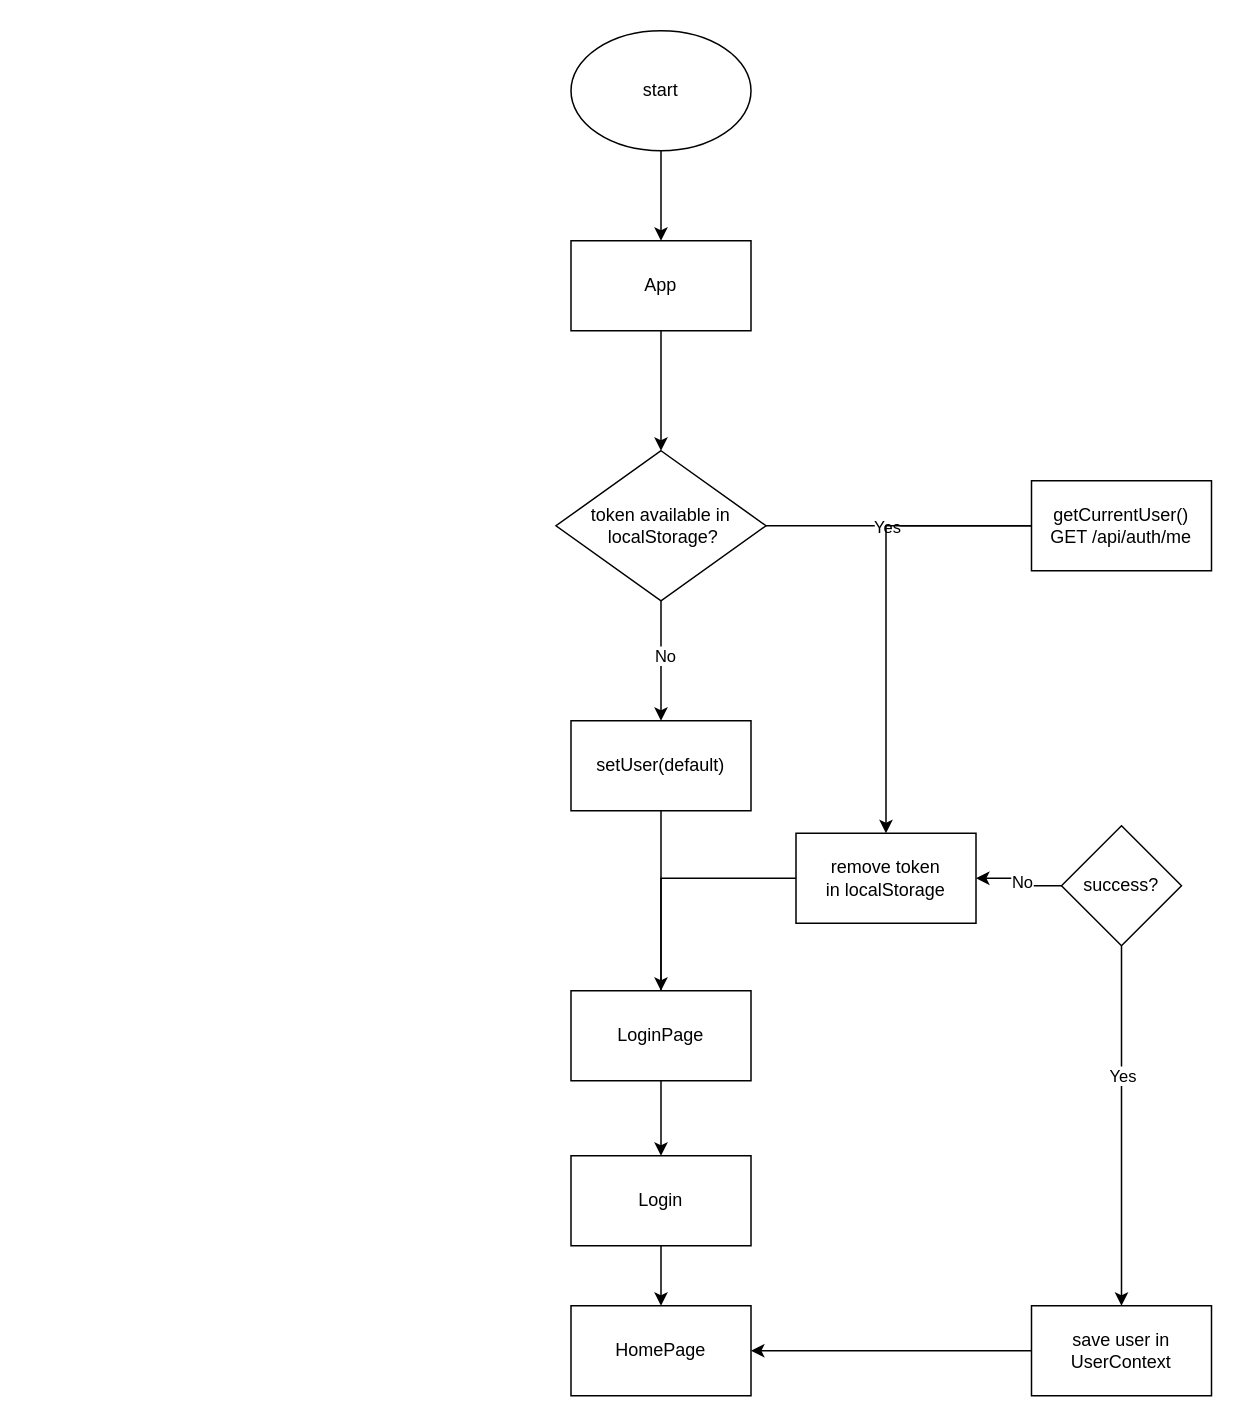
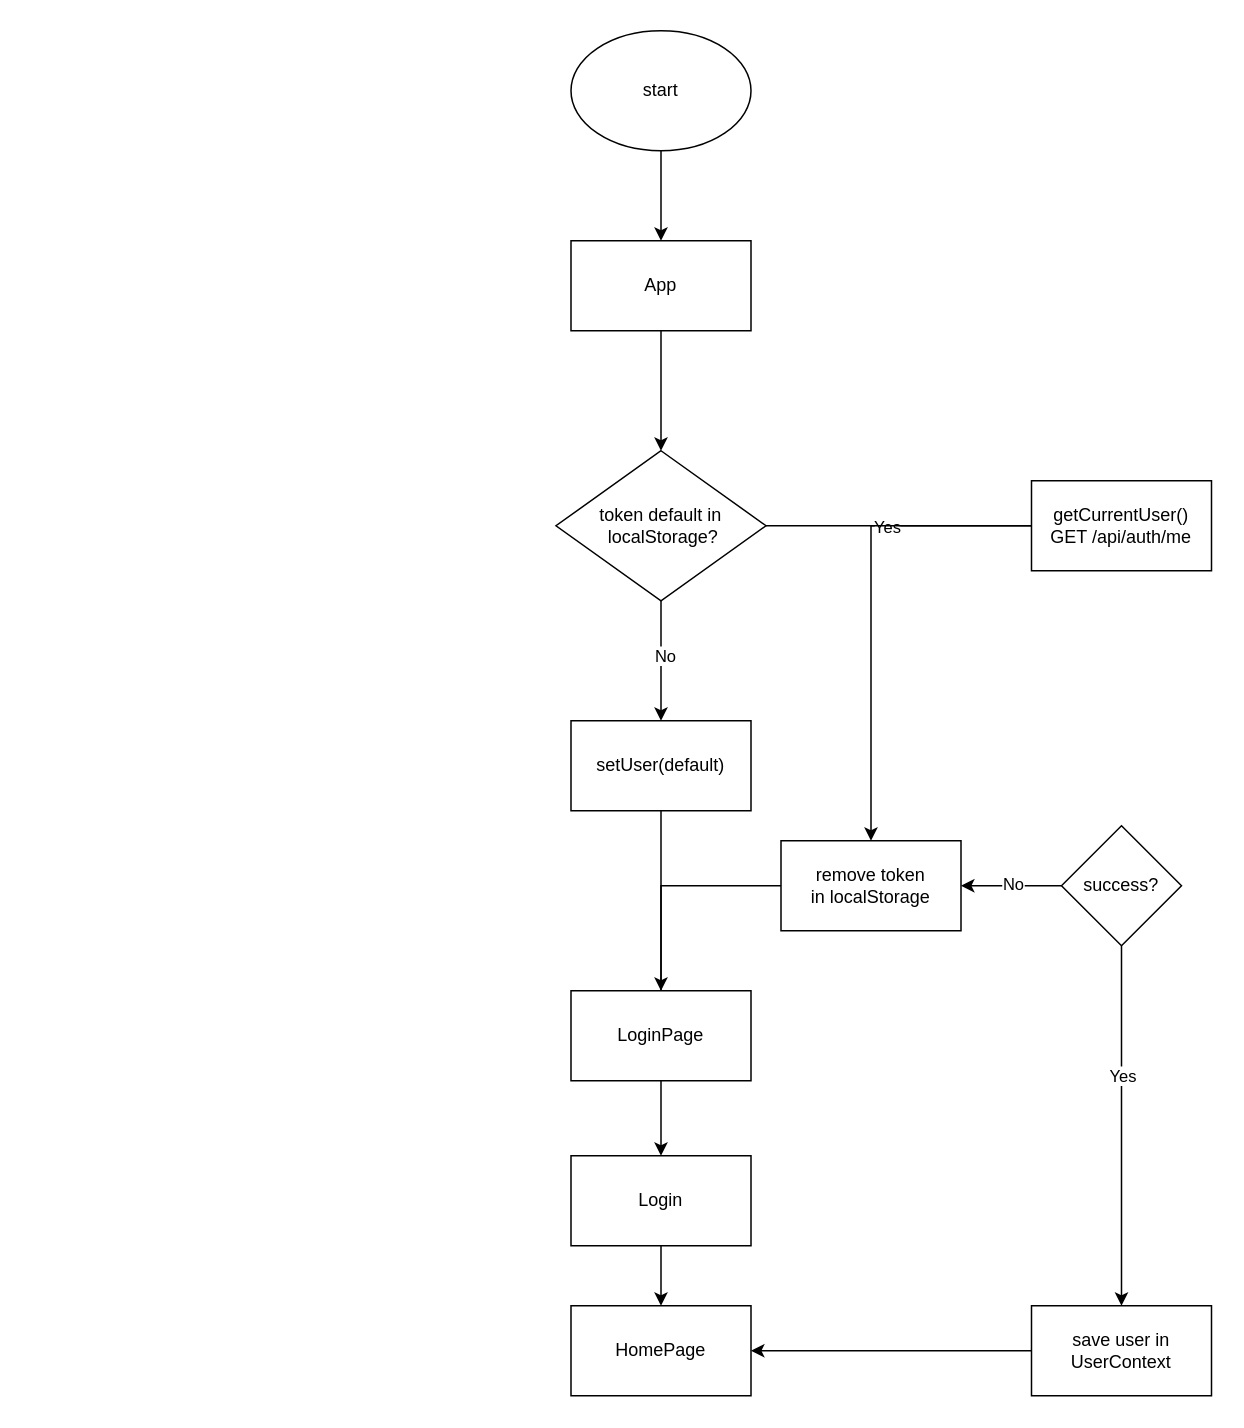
(661, 526) -> (661, 526)
(886, 878) -> (871, 886)
